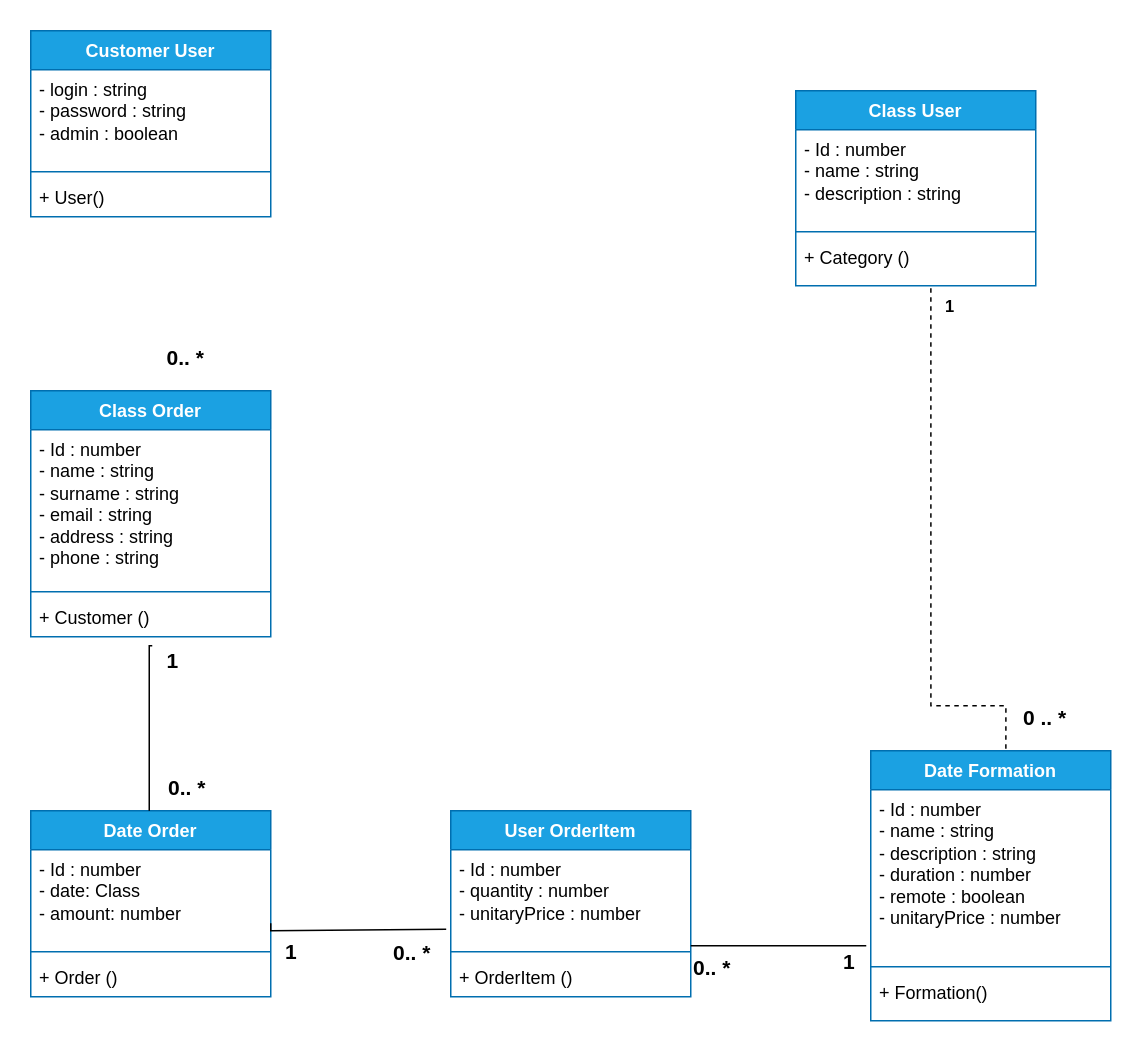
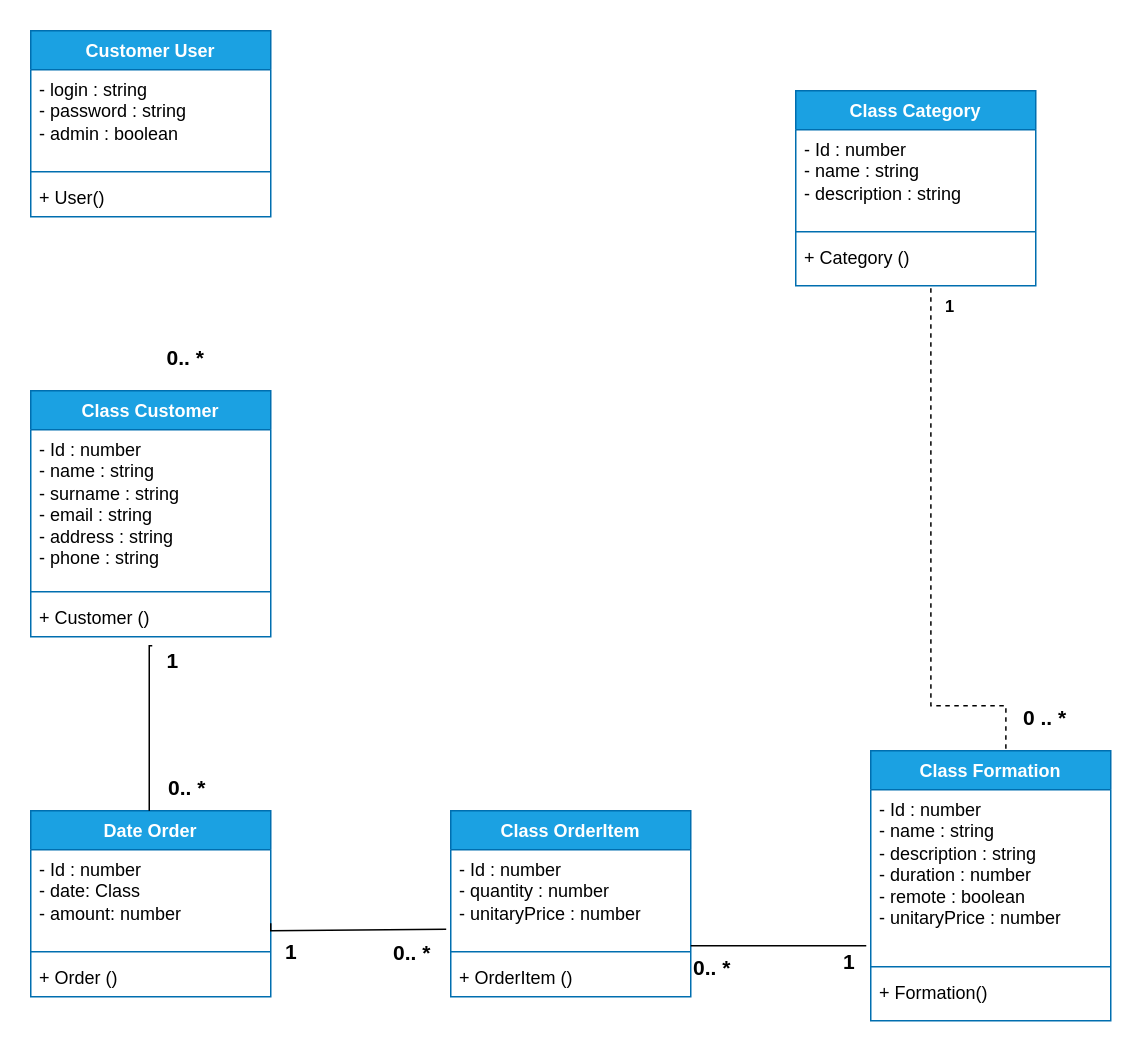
(916, 112) -> (916, 112)
(151, 412) -> (151, 412)
(991, 772) -> (991, 772)
(571, 832) -> (571, 832)
